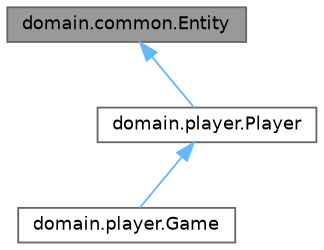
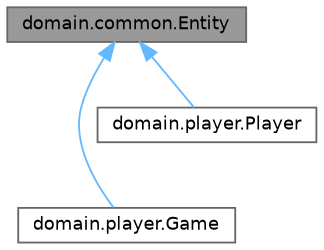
(161, 182) -> (80, 134)
